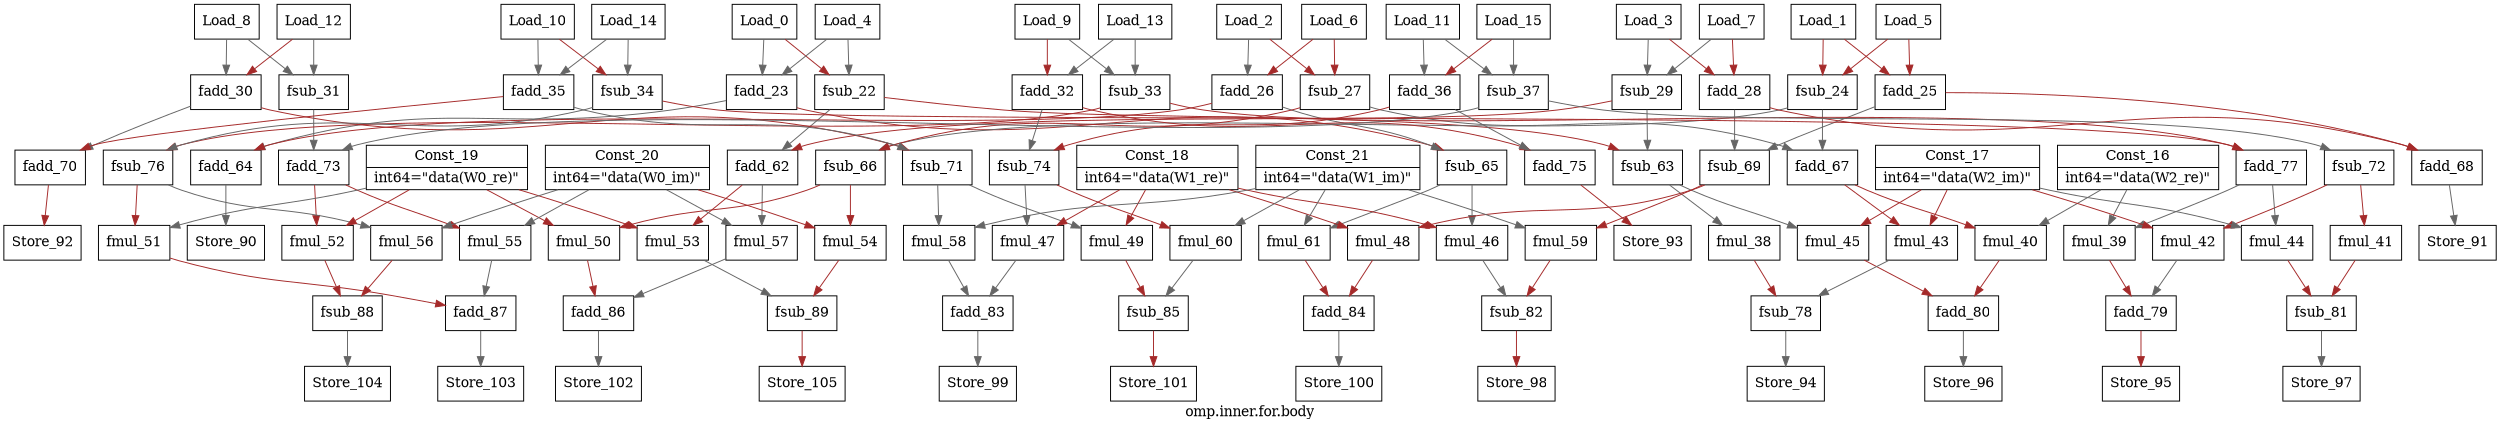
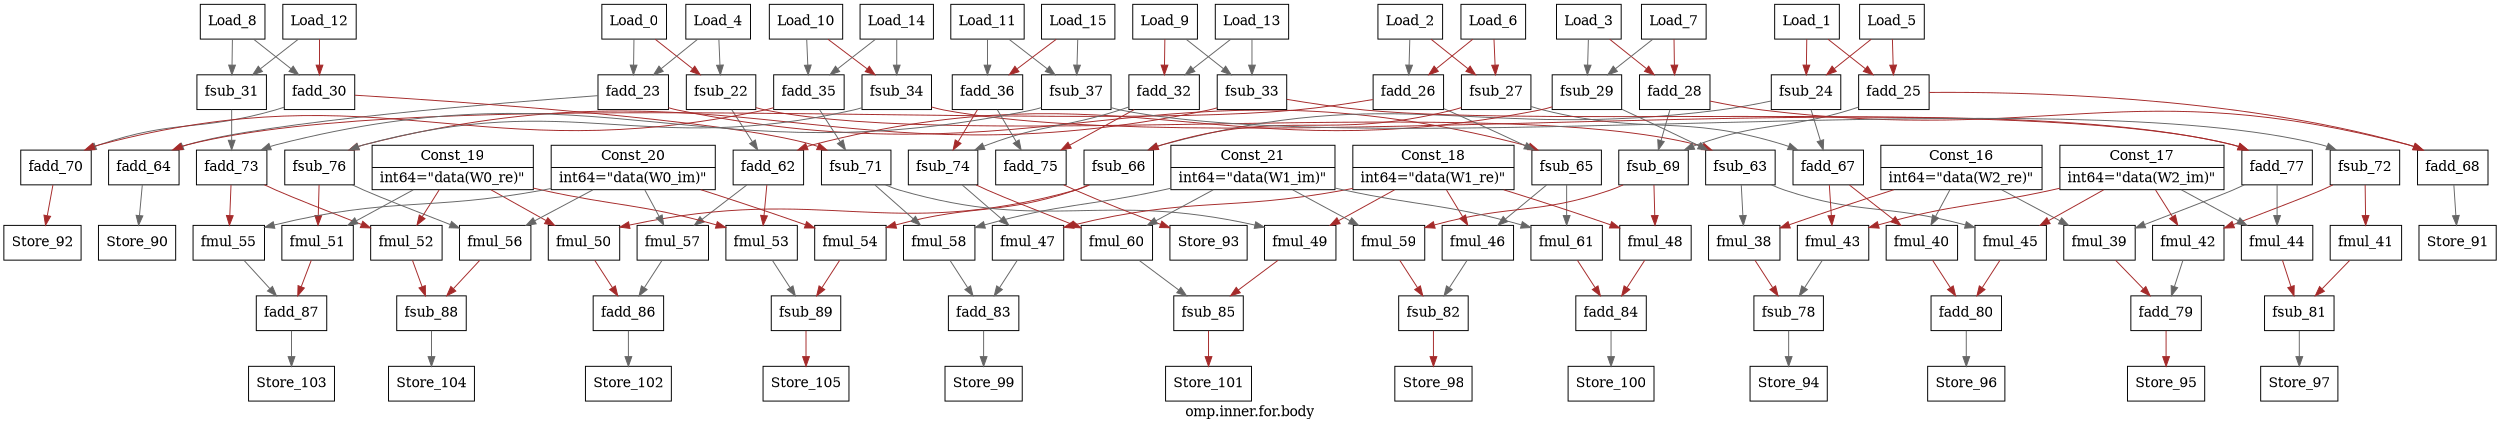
none -> (1860, 201)
